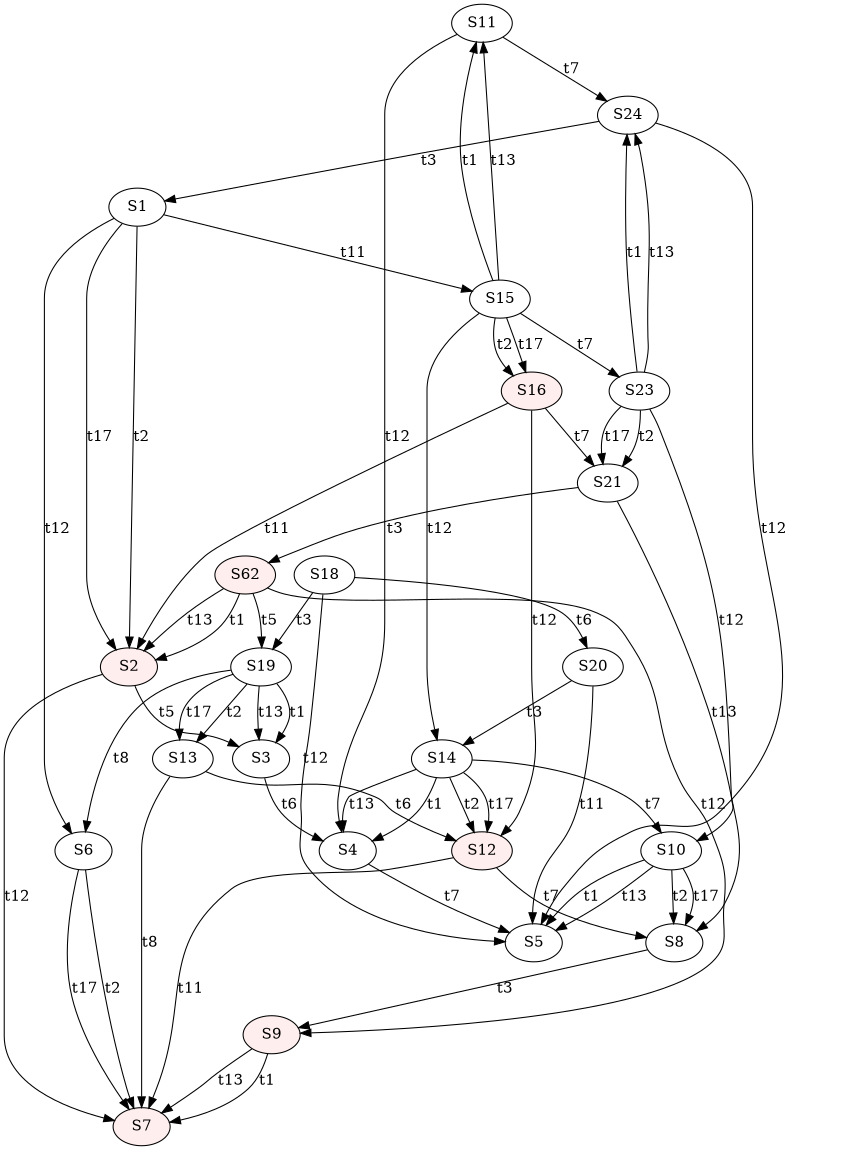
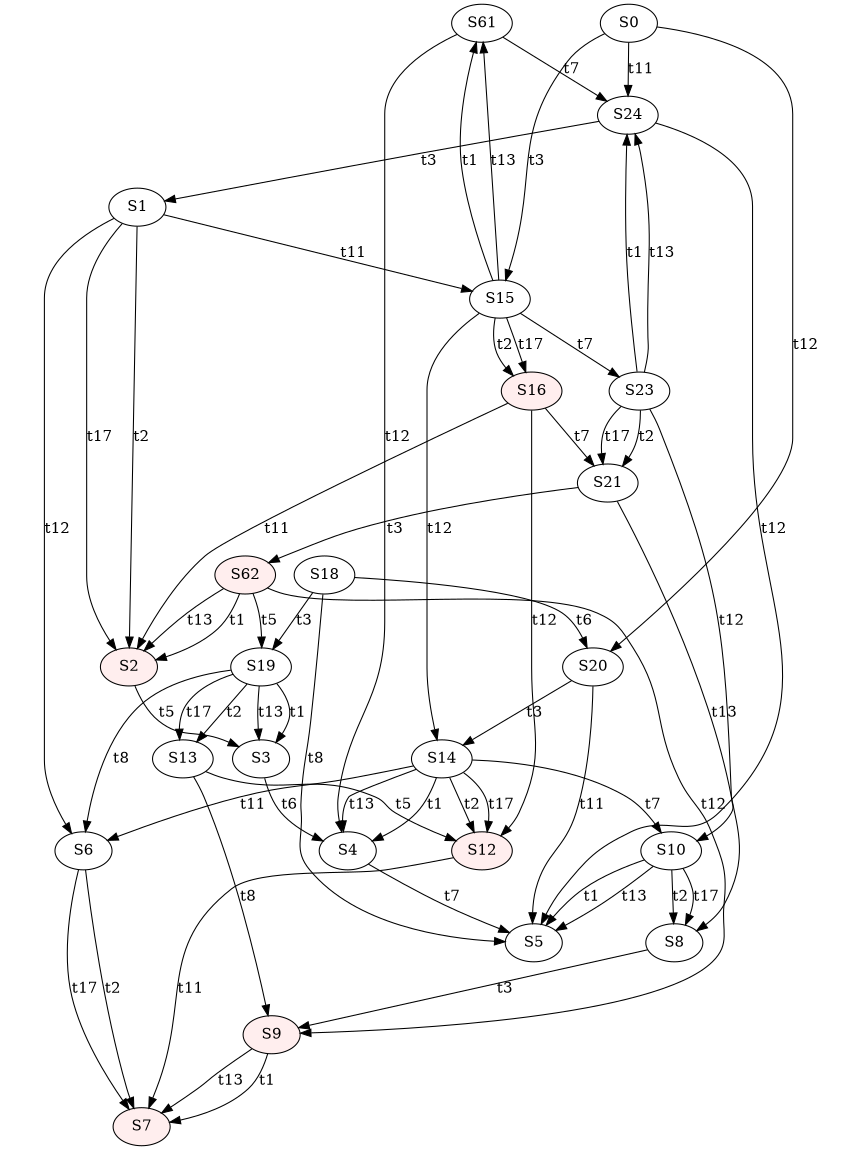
(482, 23) -> (482, 23)
none -> (629, 23)
(316, 759) -> (316, 759)
none -> (256, 793)
(404, 805) -> (404, 805)
(4, 897) -> none
(564, 914) -> none
(142, 933) -> (238, 895)
